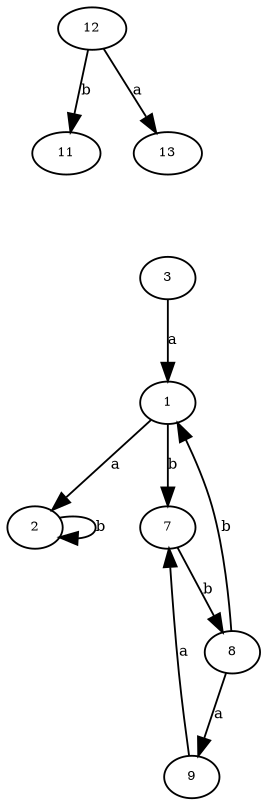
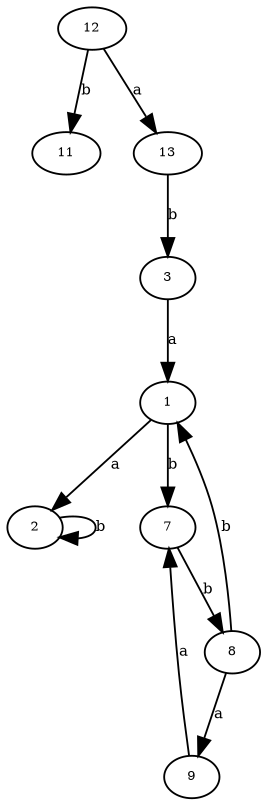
none -> (168, 206)
